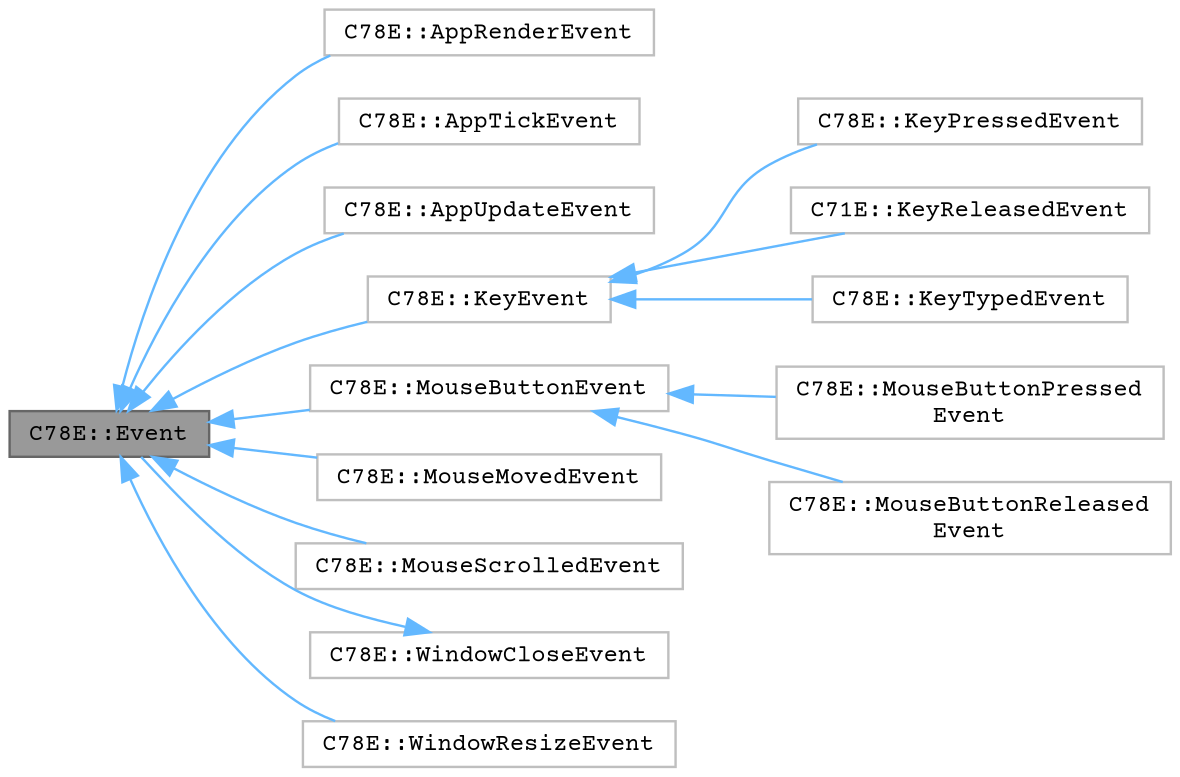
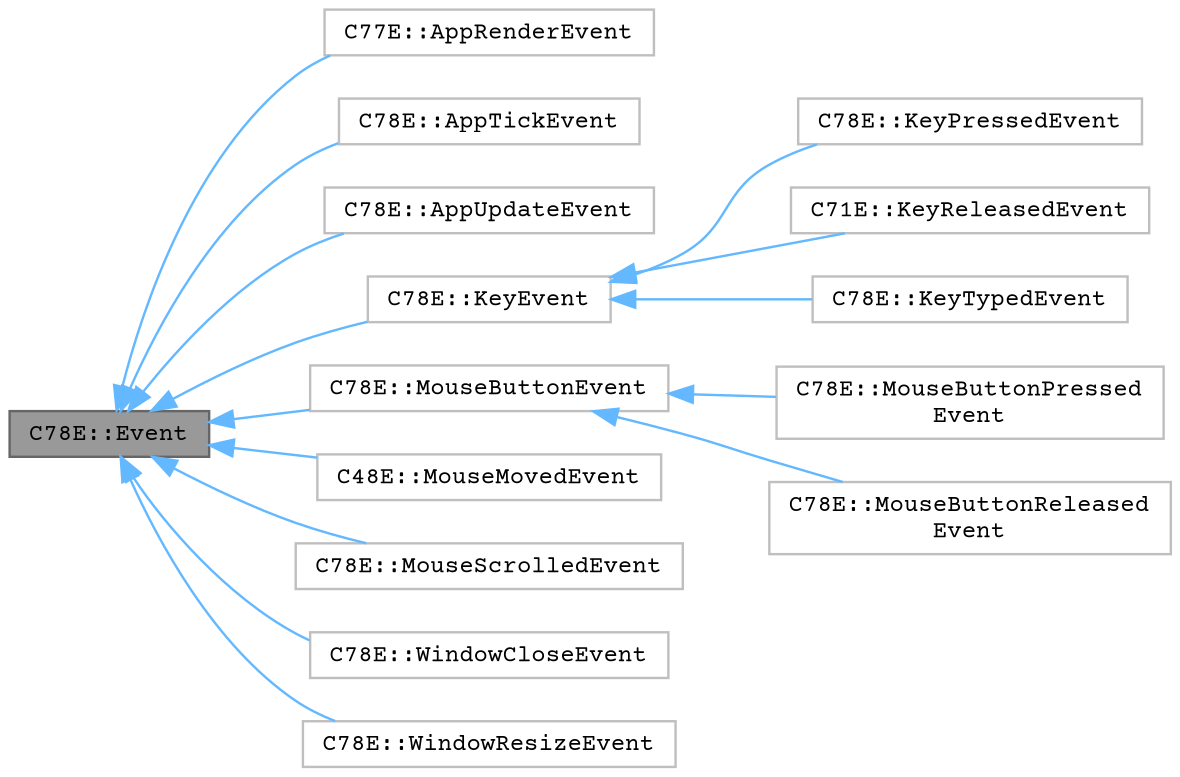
(489, 32) -> (489, 32)
(489, 477) -> (489, 477)
(258, 566) -> (212, 570)
